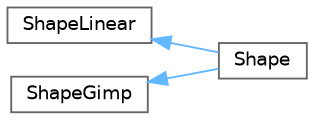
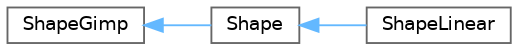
(195, 48) -> (343, 25)
